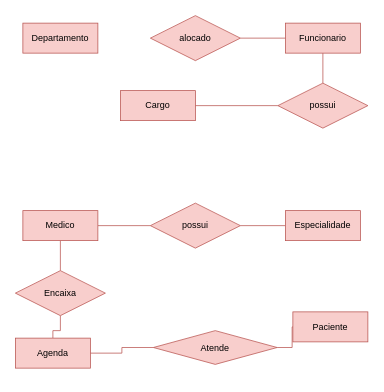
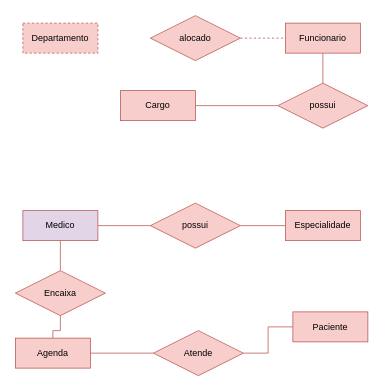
(60, 38) -> (60, 38)
(263, 38) -> (263, 38)
(60, 225) -> (60, 225)
(215, 347) -> (198, 353)
